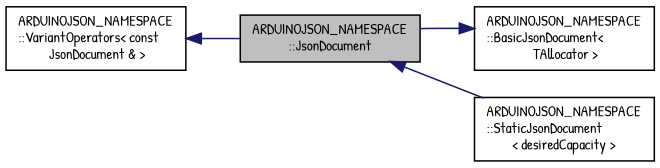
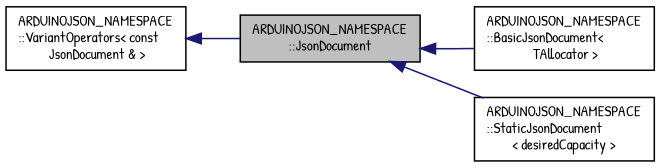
(440, 28) -> (455, 49)
